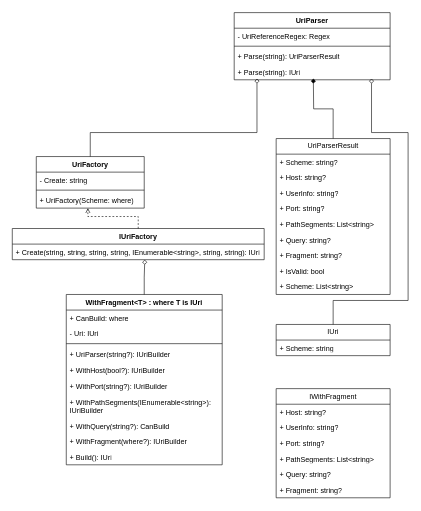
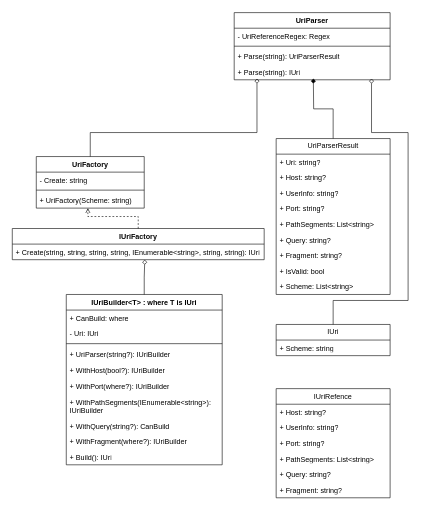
(310, 162) -> (303, 162)
(91, 205) -> (91, 205)
(144, 303) -> (144, 303)
(128, 387) -> (127, 387)
(333, 396) -> (333, 396)
